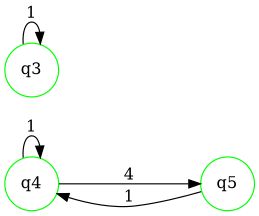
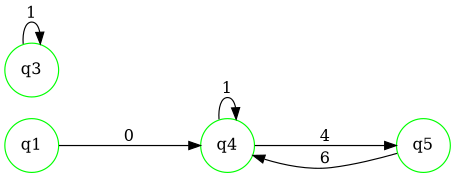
none -> (32, 146)
(130, 197) -> (326, 159)
